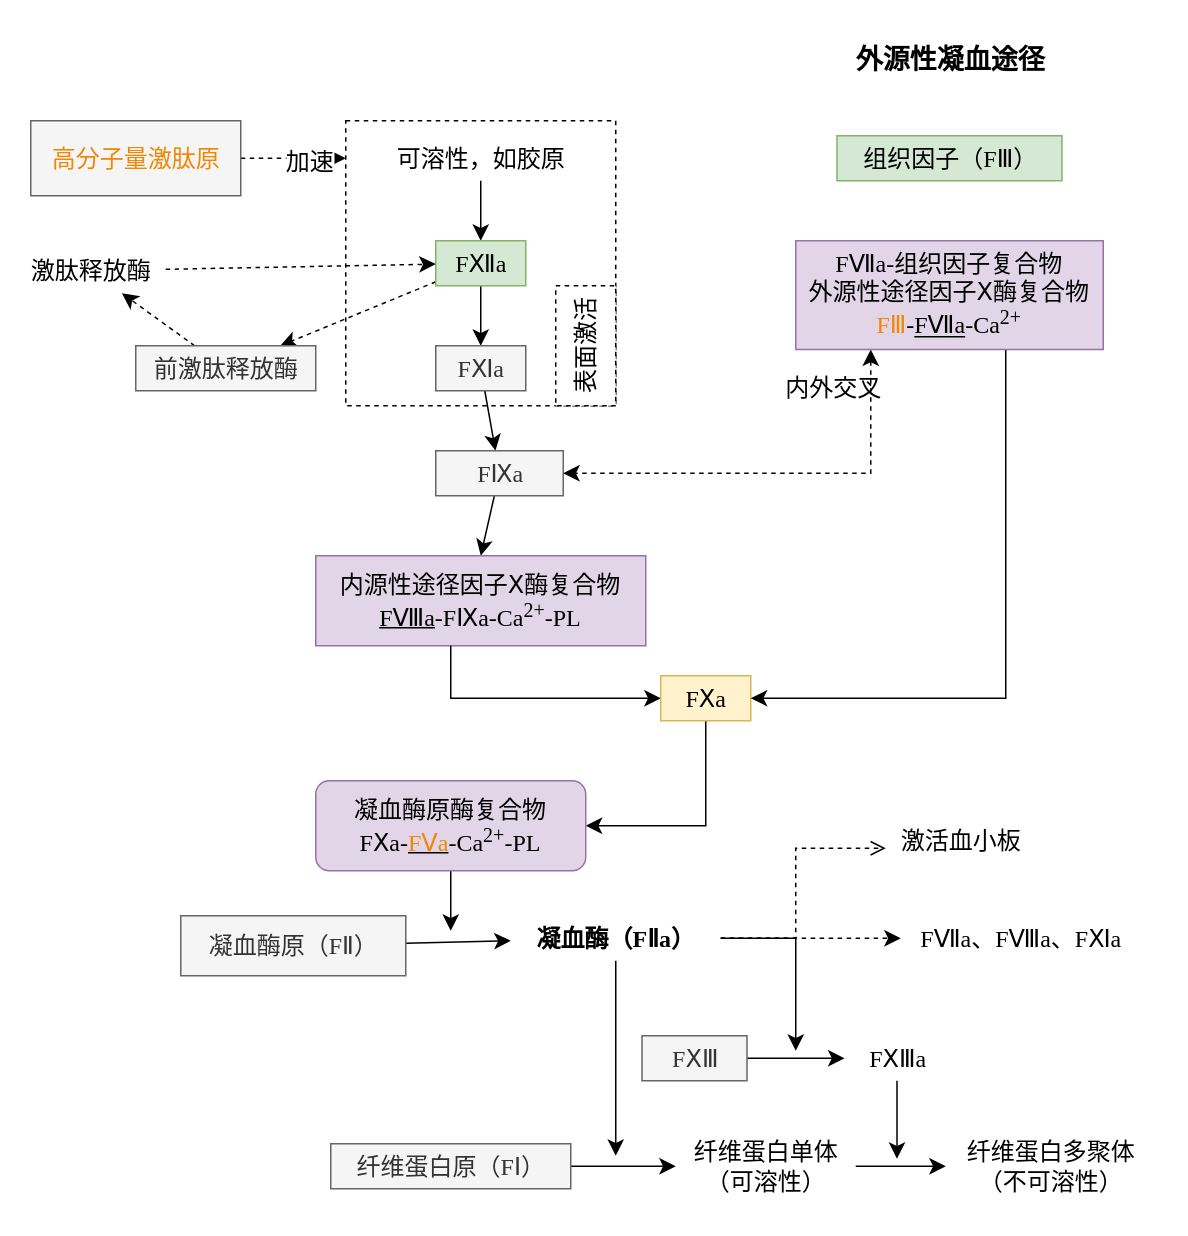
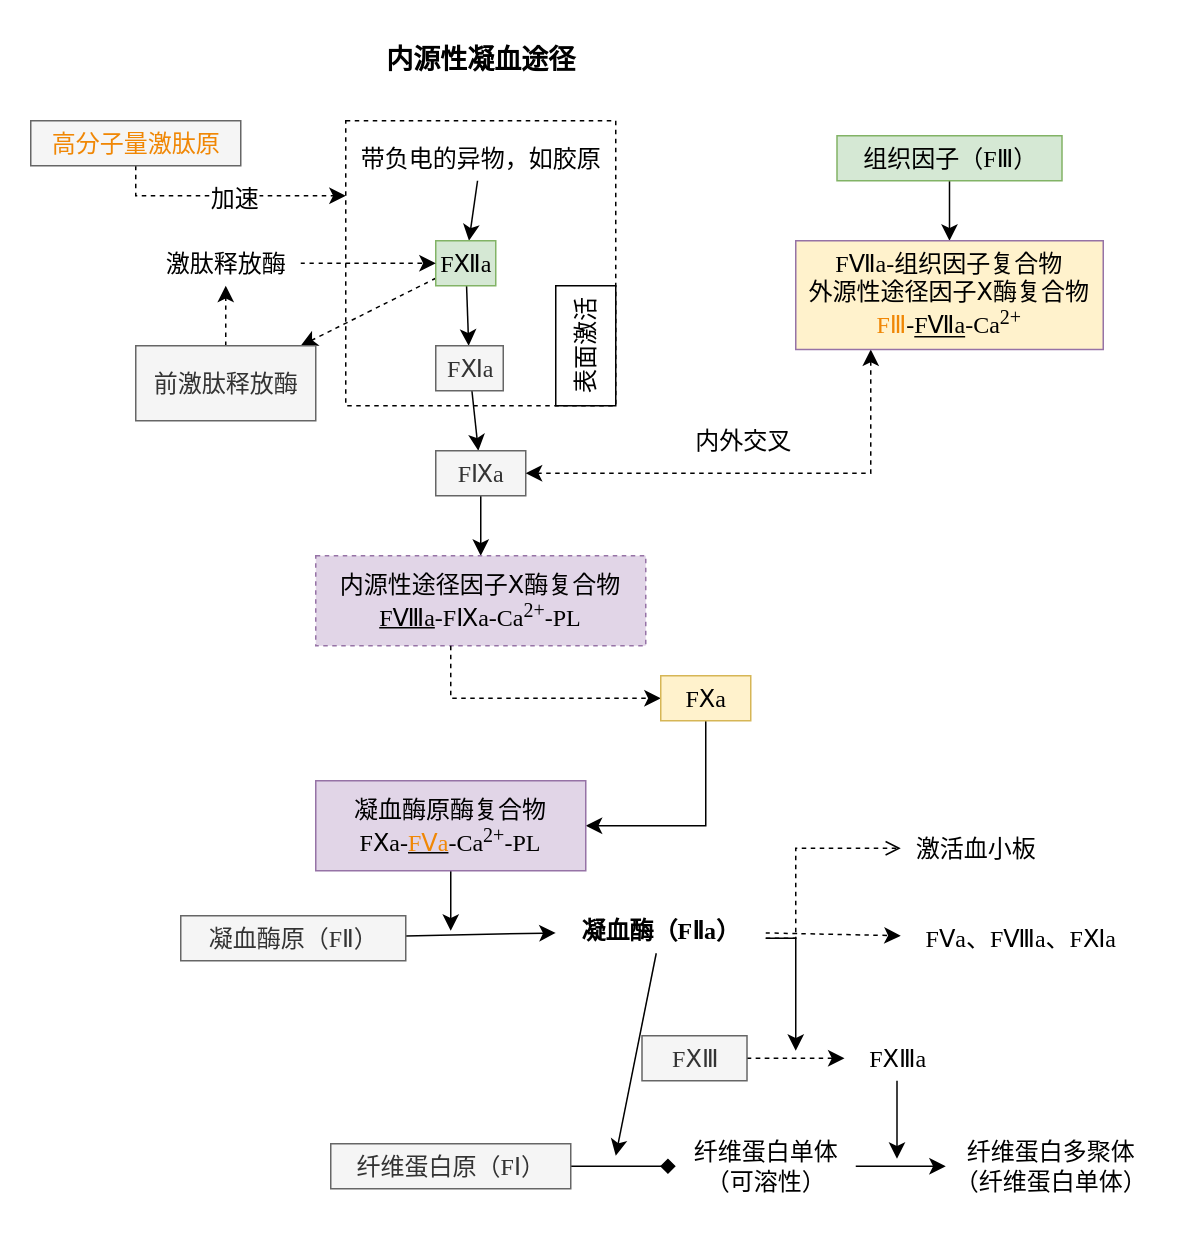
none -> (481, 61)
(950, 61) -> none
(136, 158) -> (136, 143)
(482, 158) -> (482, 158)
none -> (950, 205)
(481, 263) -> (466, 263)
(91, 271) -> (226, 263)
(950, 295) -> (950, 295)
(586, 346) -> (586, 346)
(226, 368) -> (226, 383)
(481, 368) -> (470, 368)
(833, 388) -> (743, 440)
(500, 473) -> (481, 473)
(481, 601) -> (481, 601)
(1006, 645) -> none
(525, 698) -> (525, 698)
(451, 826) -> (451, 826)
(961, 841) -> (976, 848)
(616, 938) -> (661, 931)
(1022, 938) -> (1022, 938)
(293, 946) -> (293, 938)
(789, 1058) -> (789, 1058)
(661, 1166) -> (660, 1166)
(1052, 1166) -> (1052, 1166)
